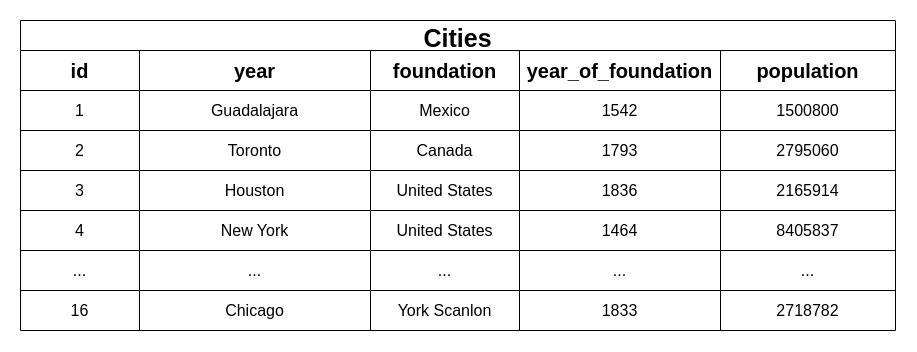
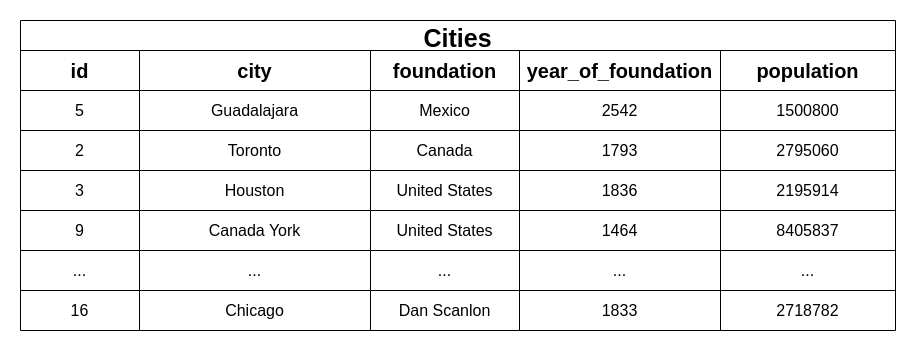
(255, 71) -> (255, 71)
(80, 111) -> (80, 111)
(620, 111) -> (620, 111)
(808, 191) -> (808, 191)
(80, 231) -> (80, 231)
(255, 231) -> (255, 231)
(445, 311) -> (445, 311)
